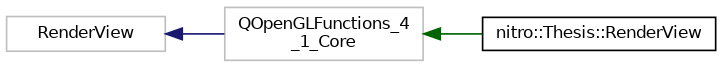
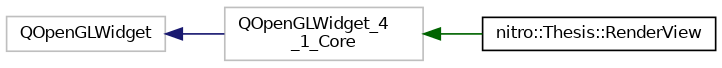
(86, 34) -> (86, 34)
(324, 34) -> (324, 34)
